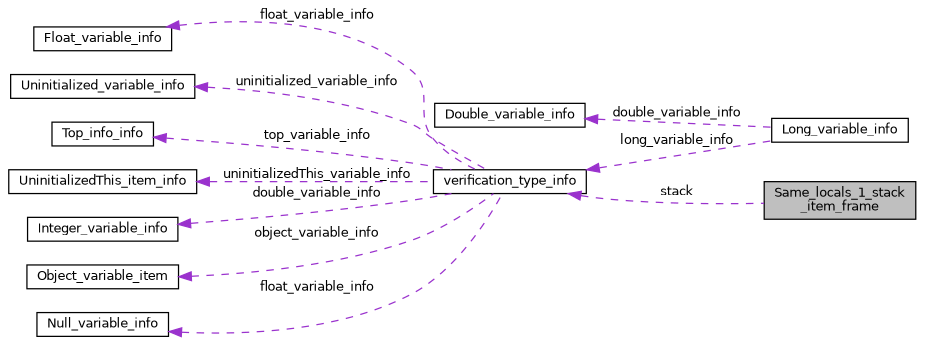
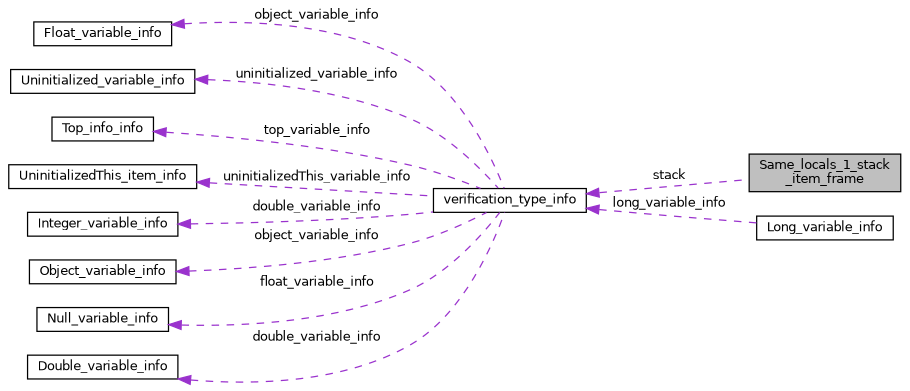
(315, 16) -> (315, 16)
(685, 123) -> (383, 358)
(103, 277) -> (103, 272)
